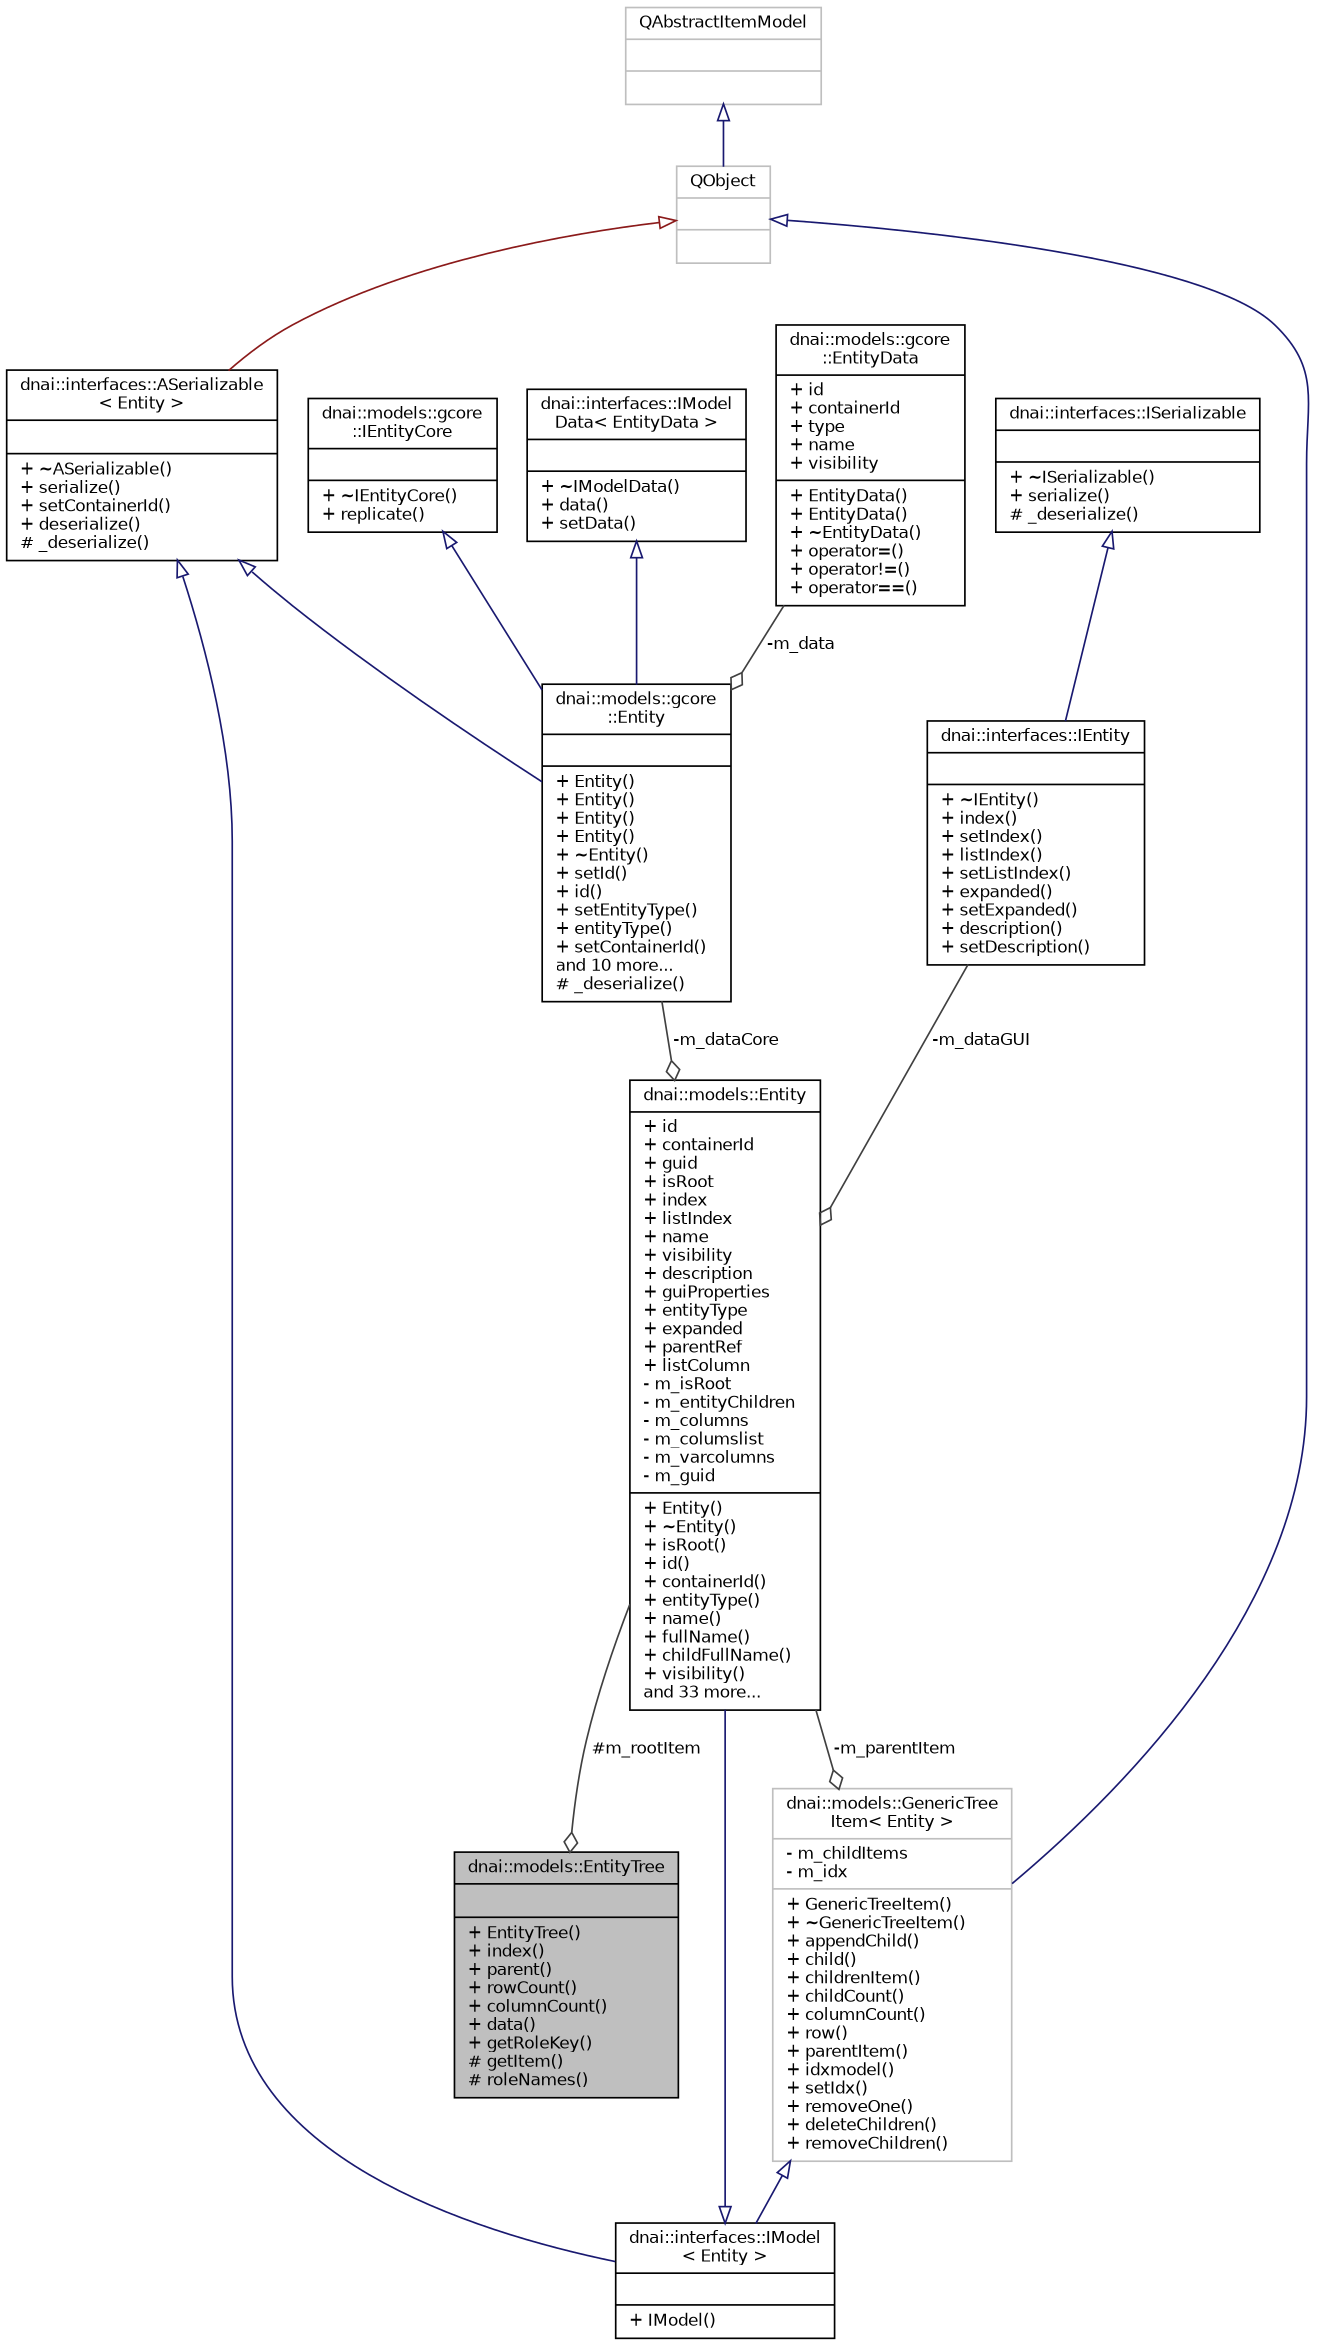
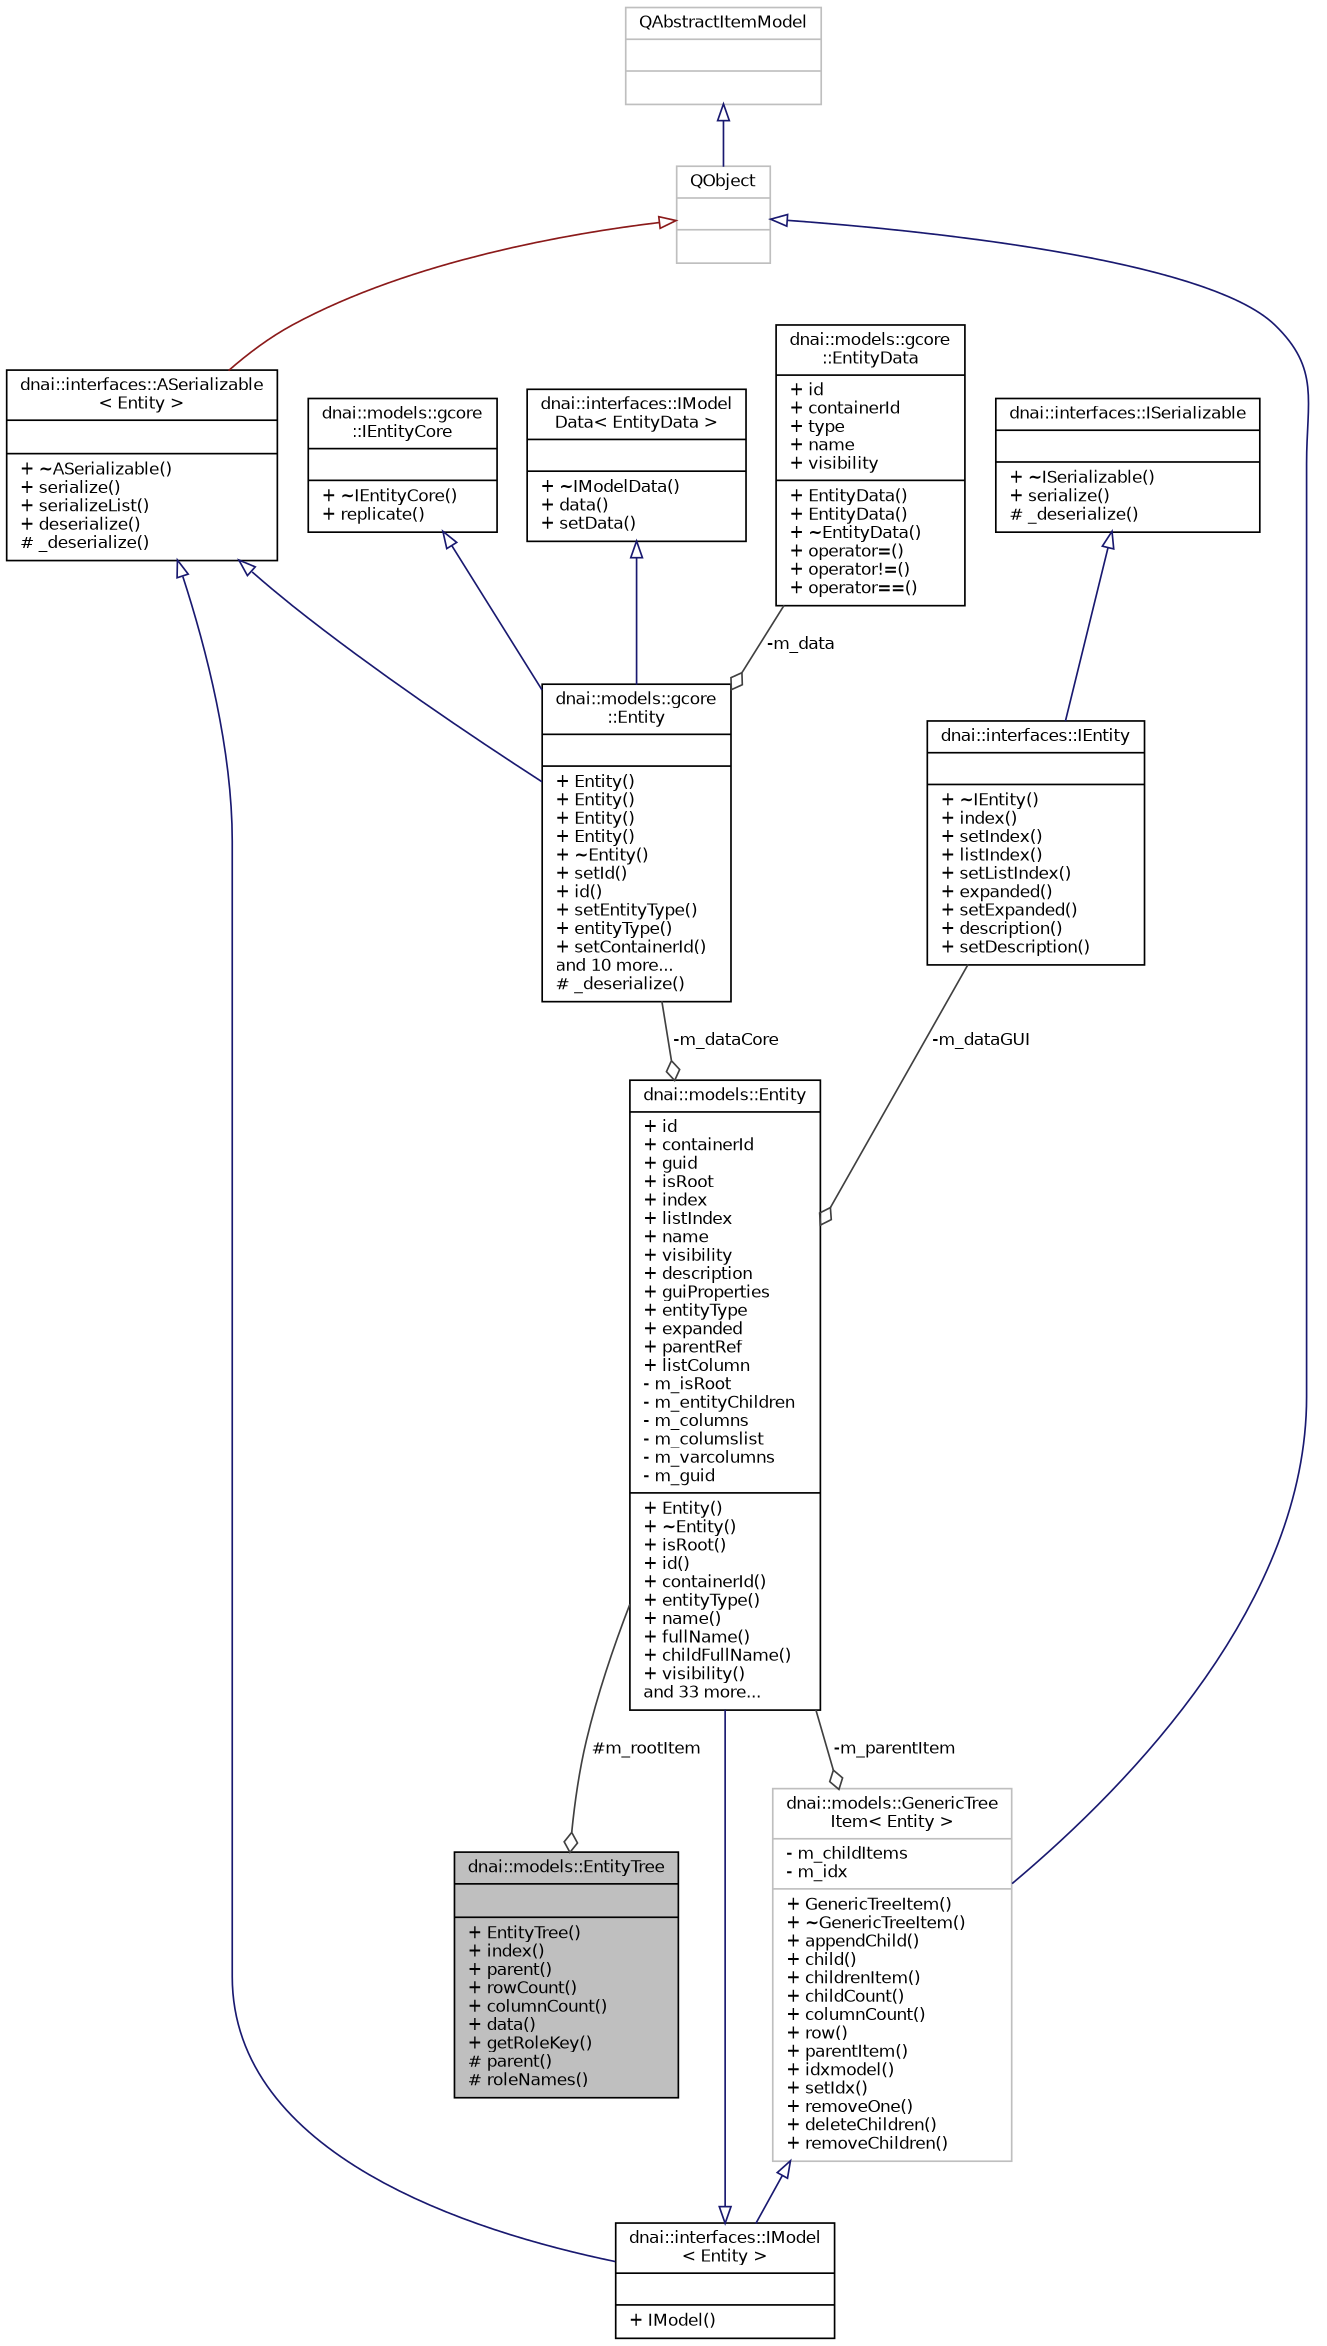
(96, 506) -> (85, 506)
(516, 2062) -> (510, 2062)
